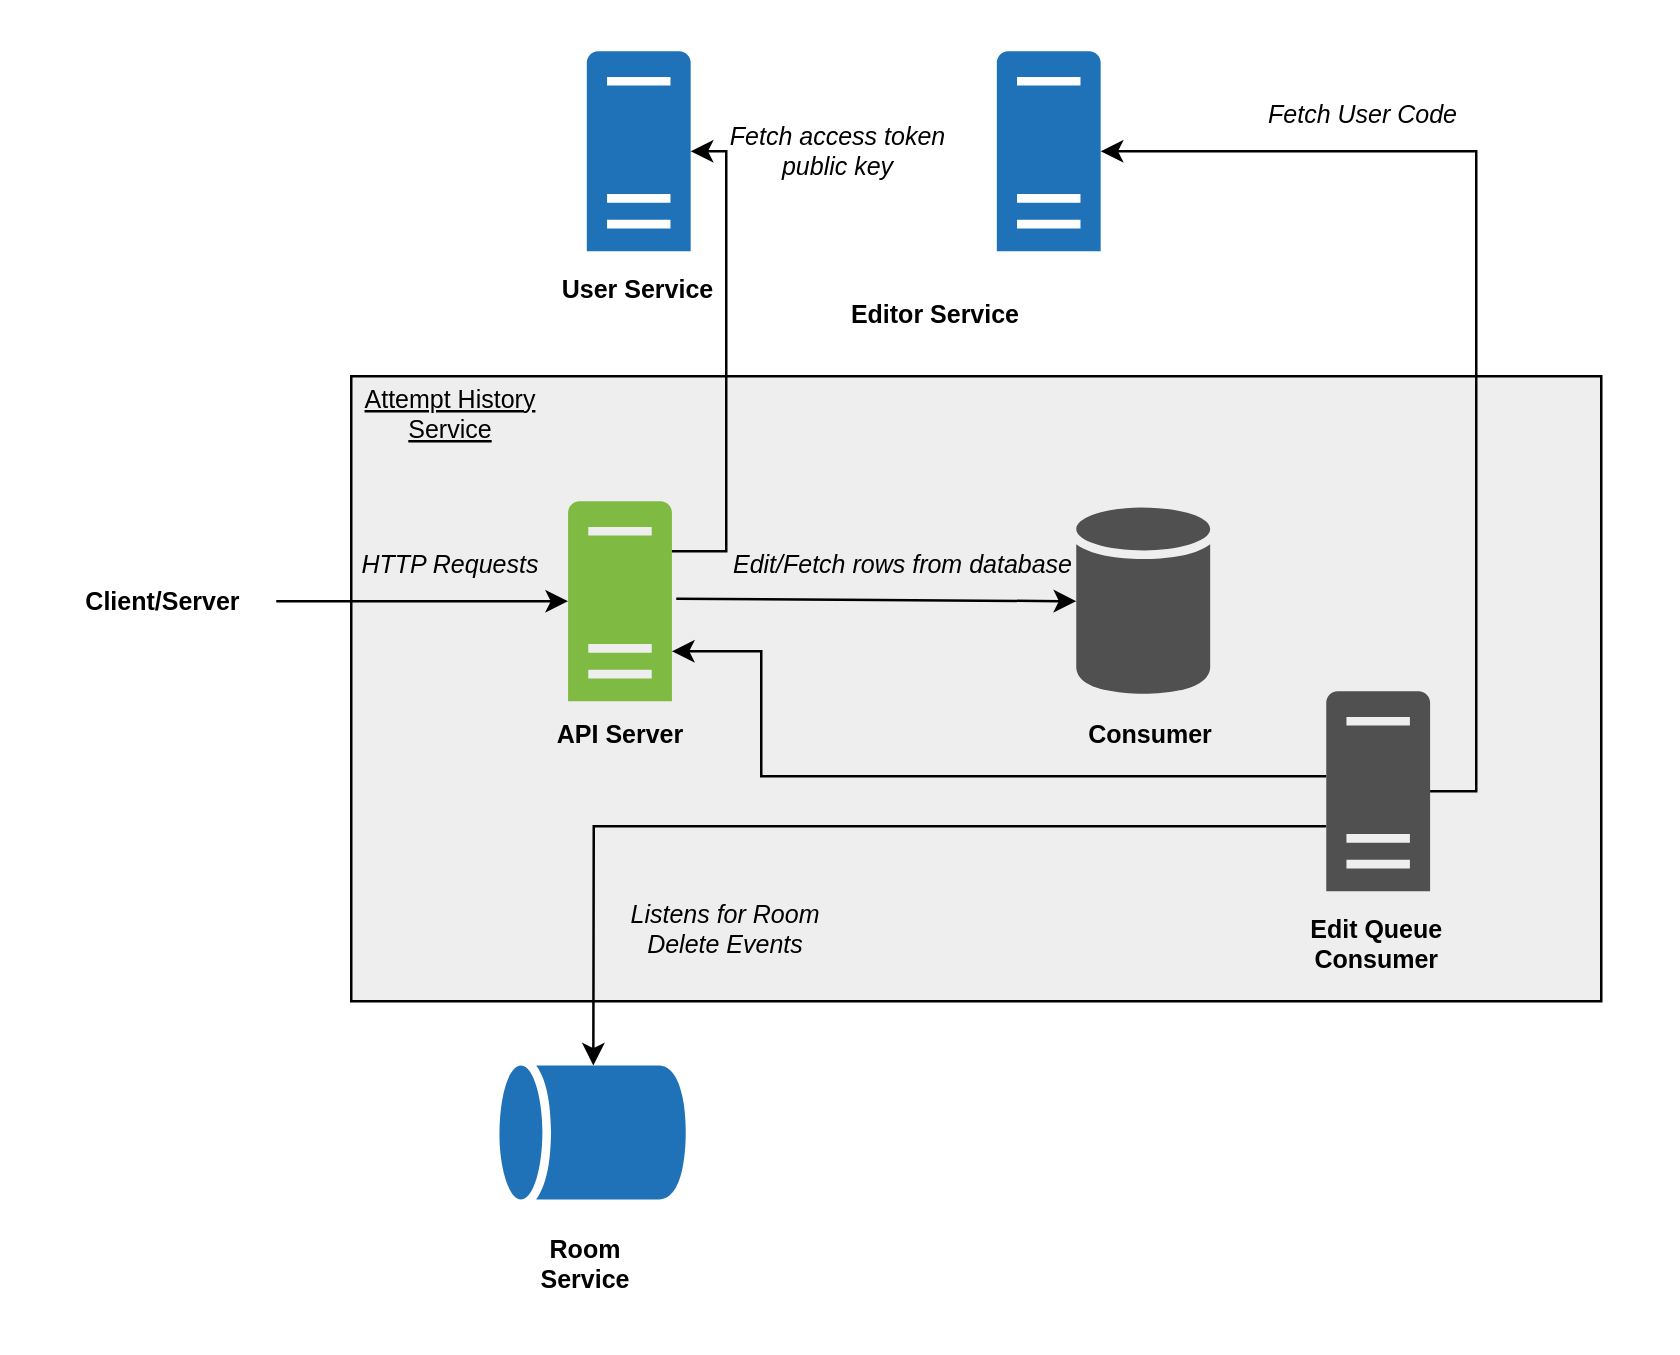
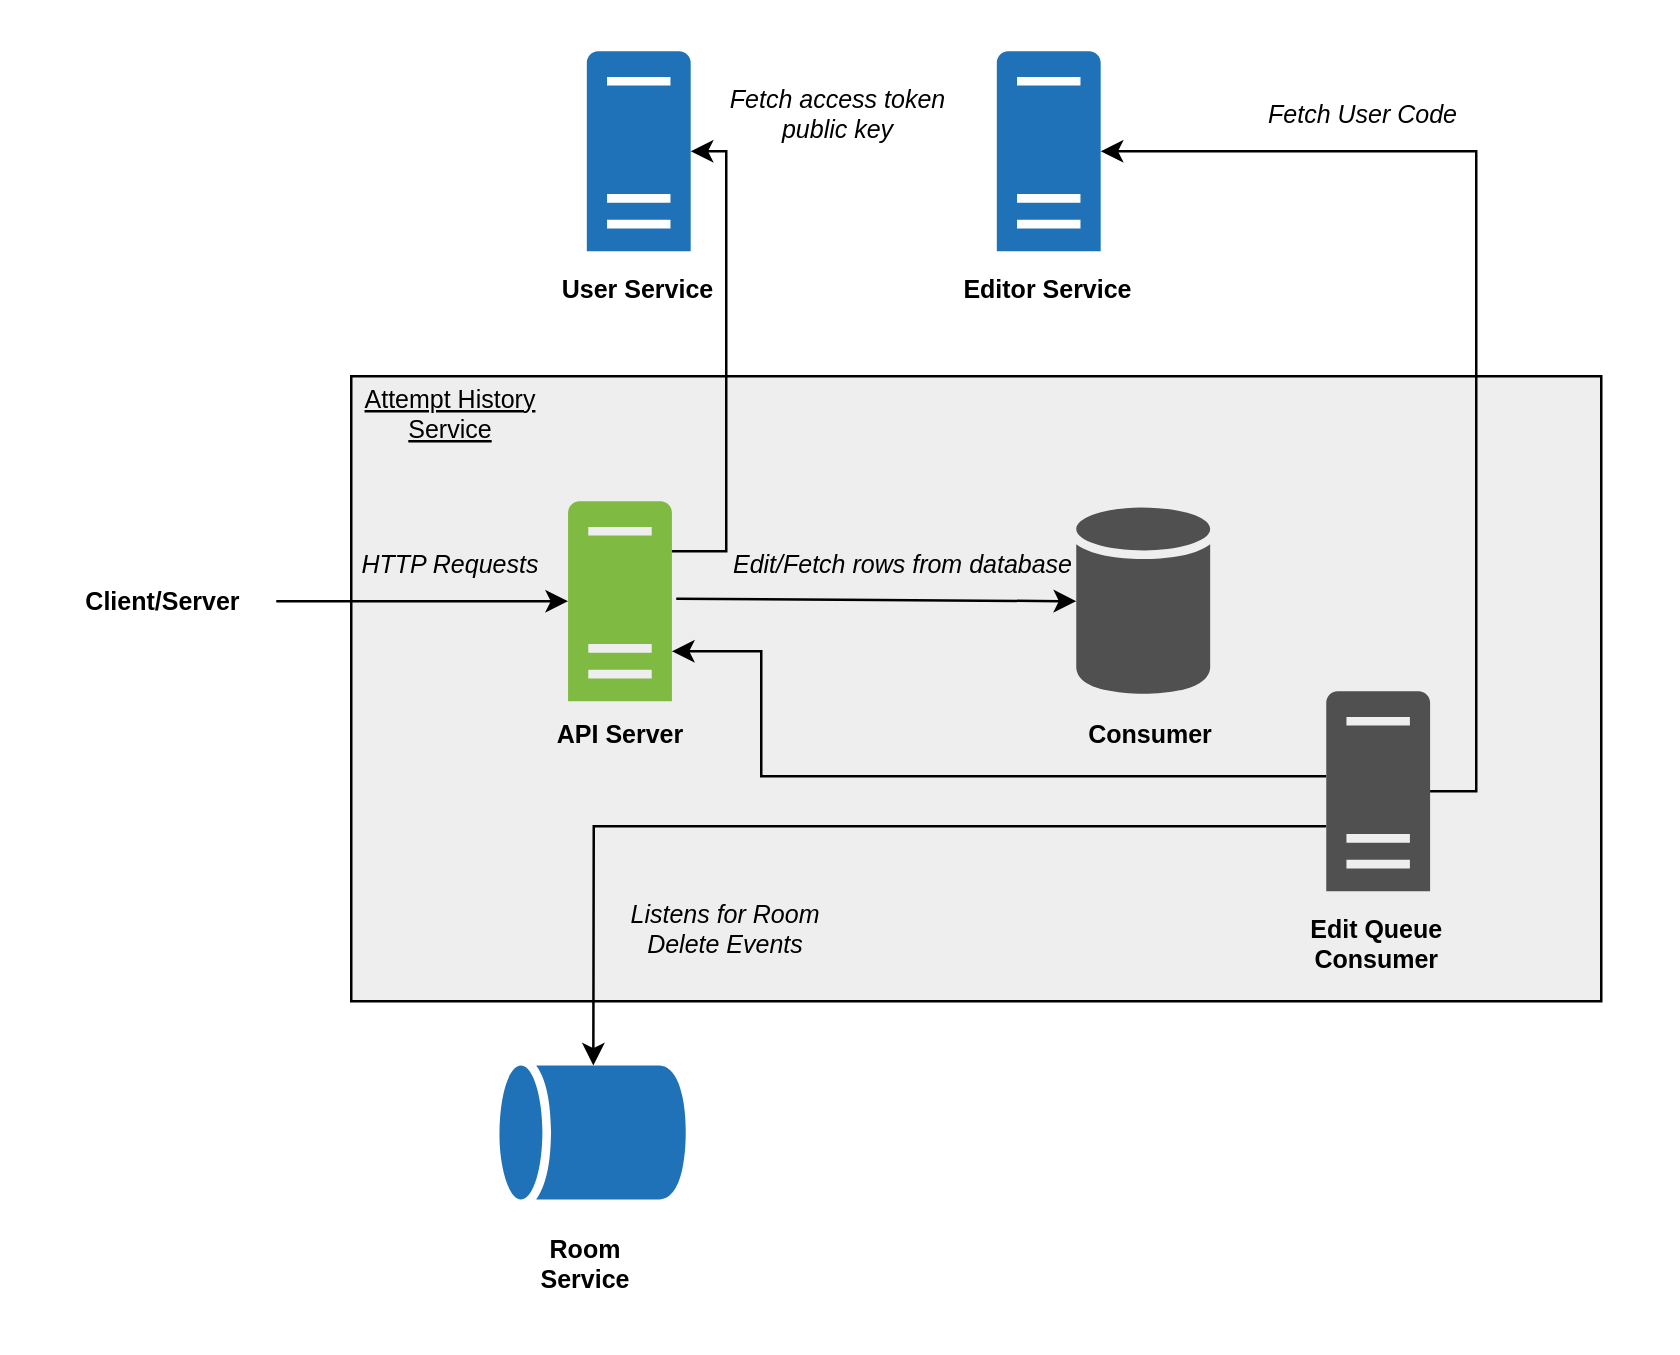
(839, 151) -> (839, 114)
(936, 314) -> (1049, 289)
